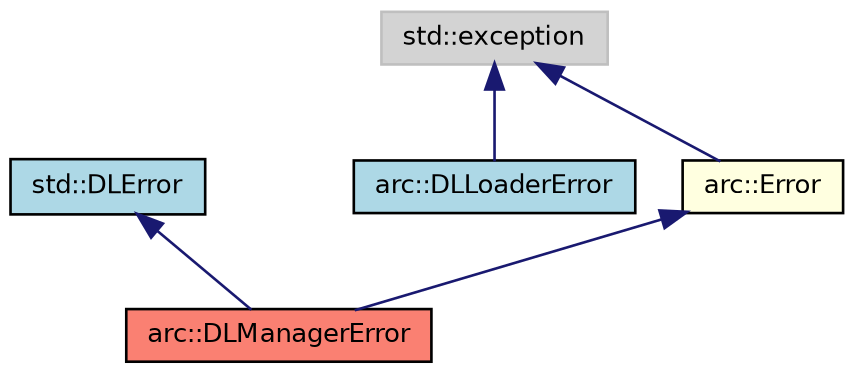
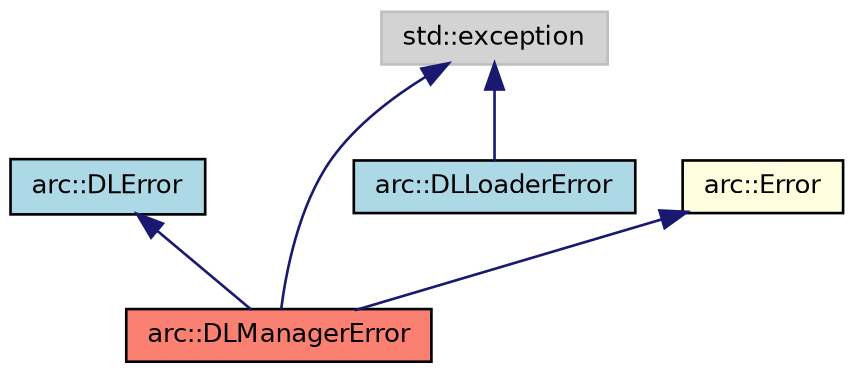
(640, 119) -> (323, 173)
(108, 187) -> (108, 187)
